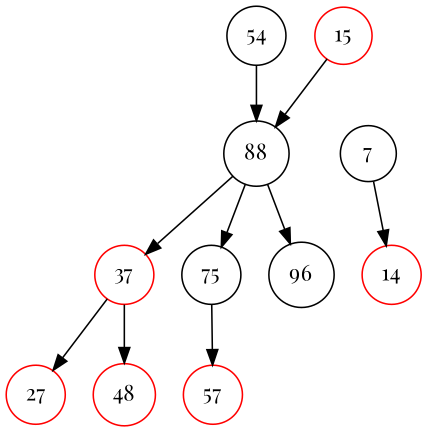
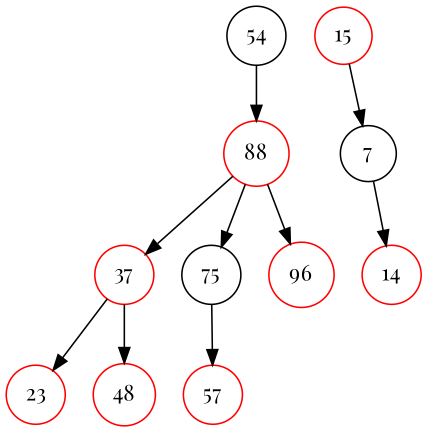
(306, 87) -> (354, 87)
(256, 154) -> (256, 154)
(302, 275) -> (302, 275)
(36, 395) -> (36, 395)
